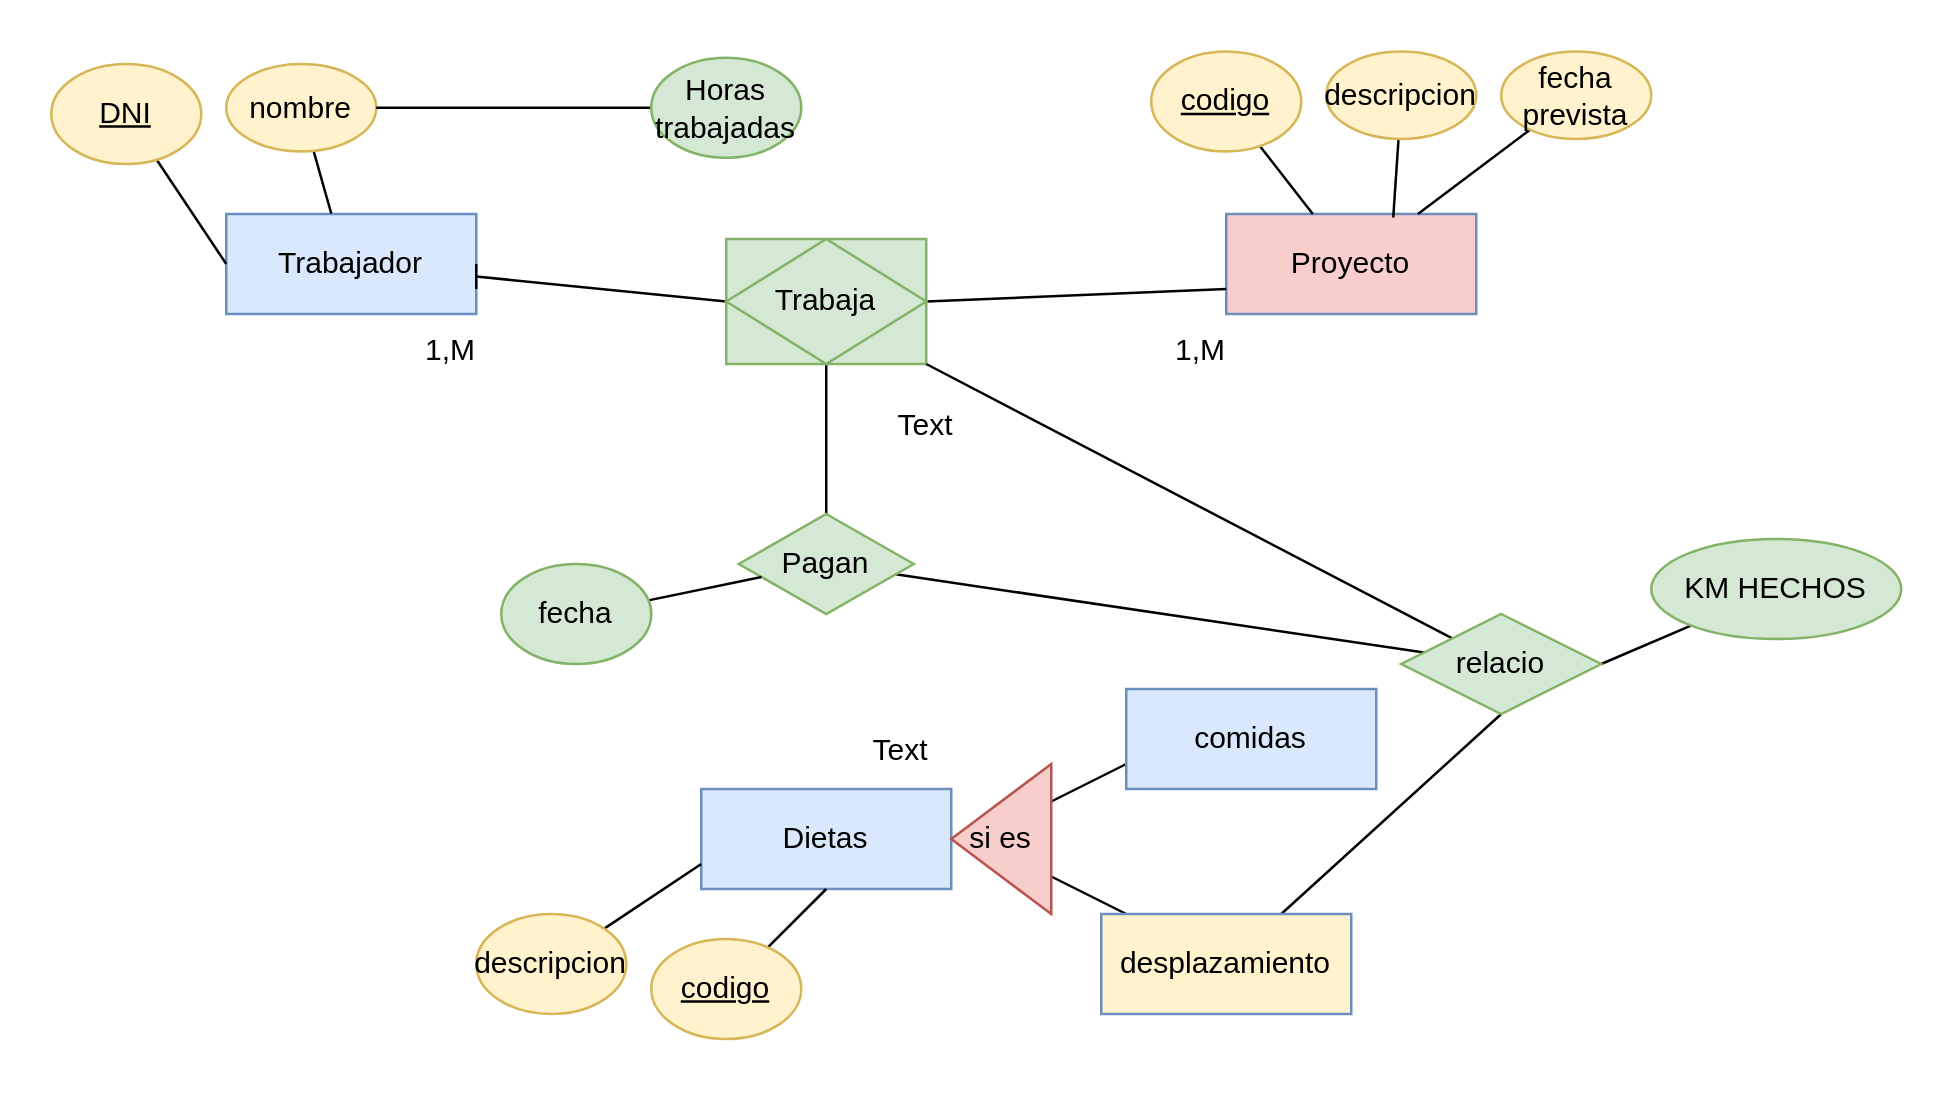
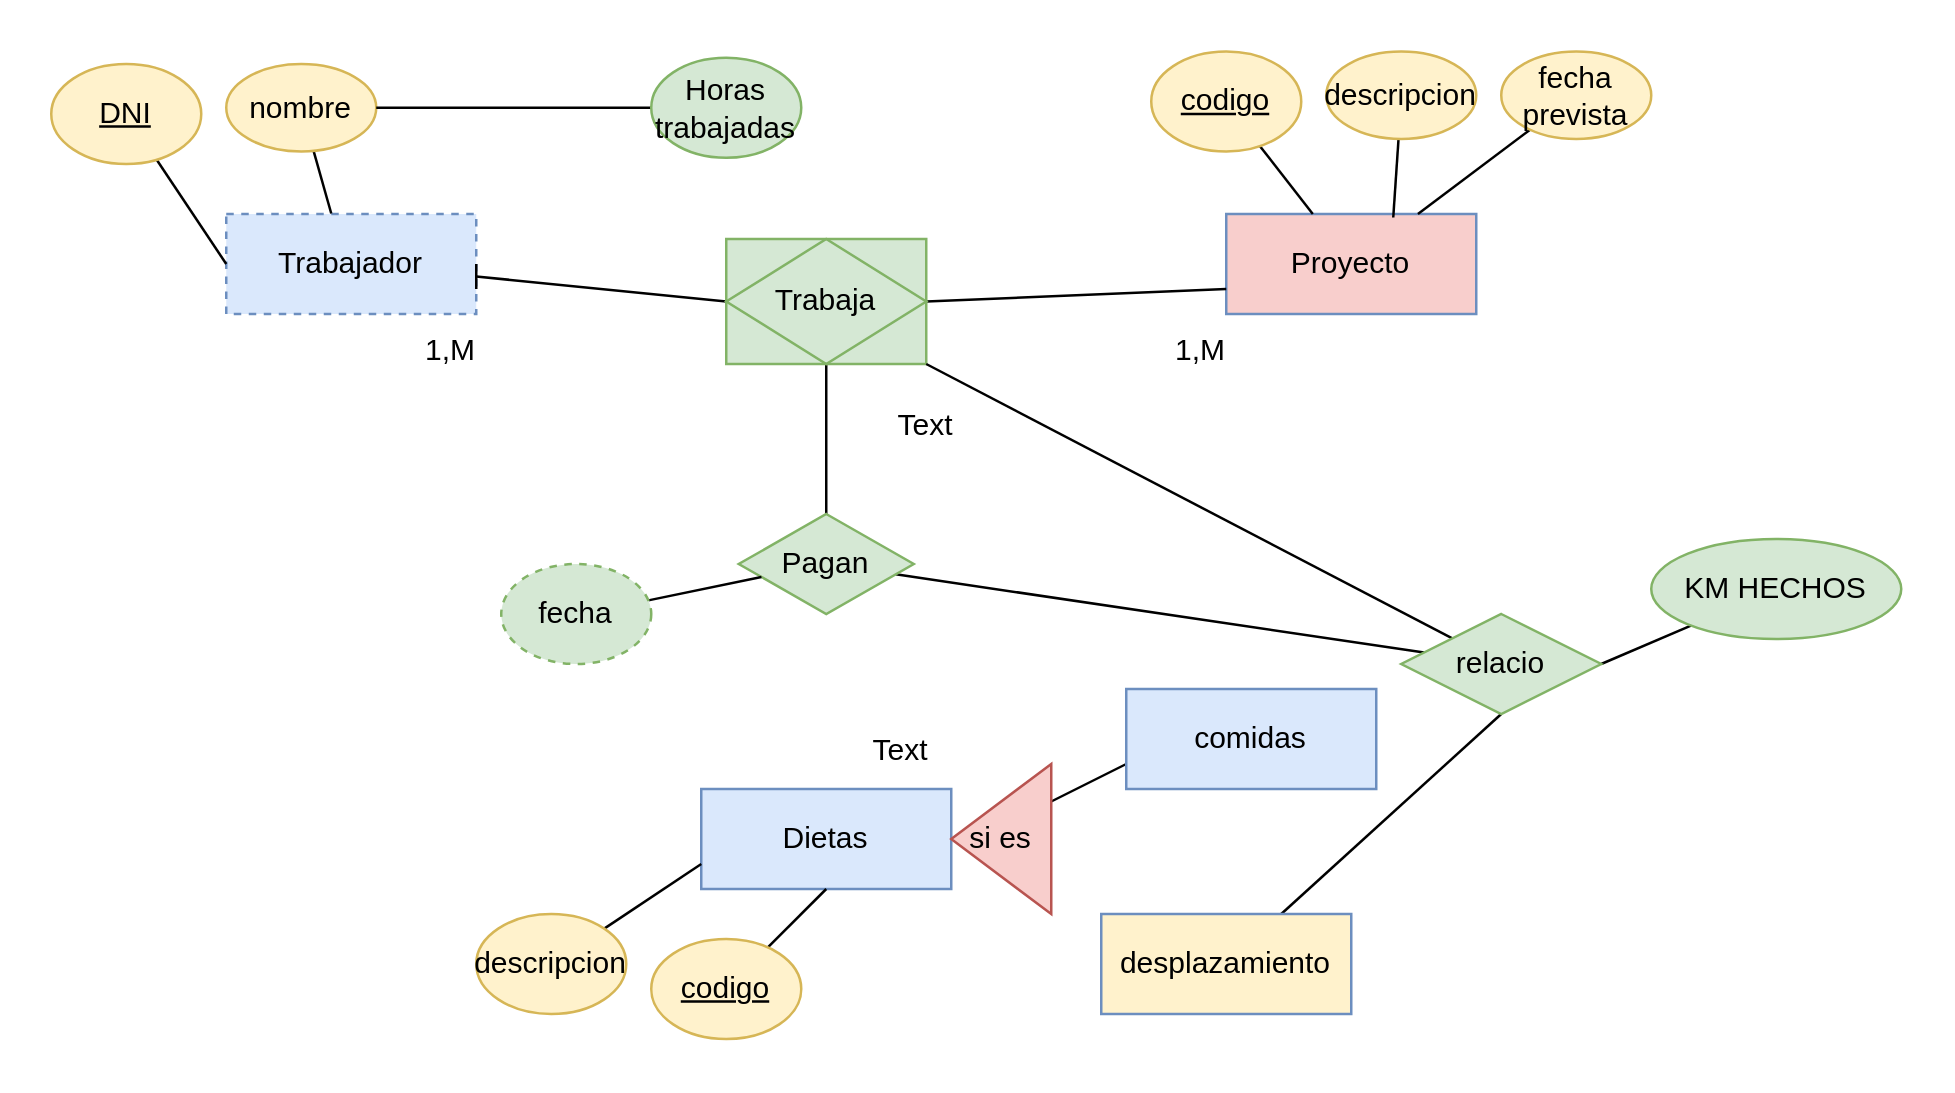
(351, 264) -> (351, 264)
(576, 614) -> (576, 614)
(1089, 895) -> none
